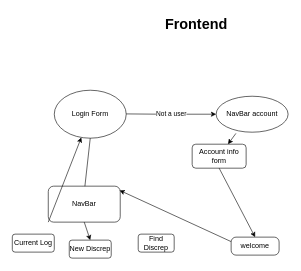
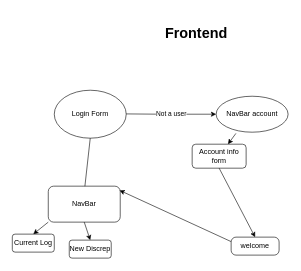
(207, 36) -> (207, 45)
(64, 182) -> (43, 227)
(156, 243) -> none
